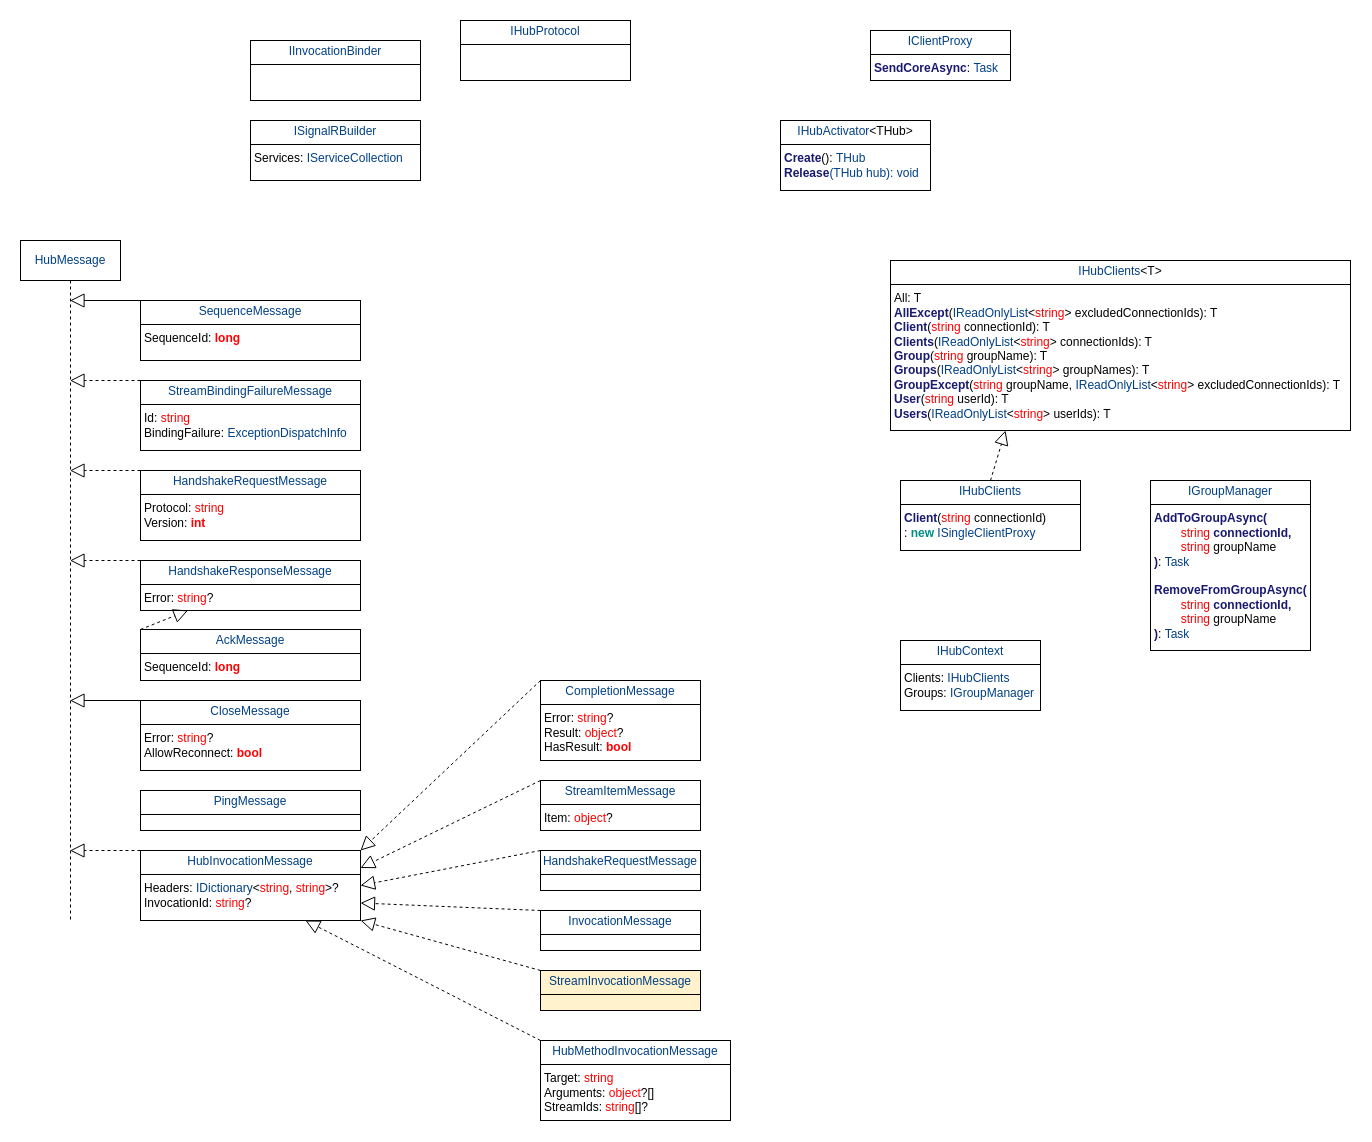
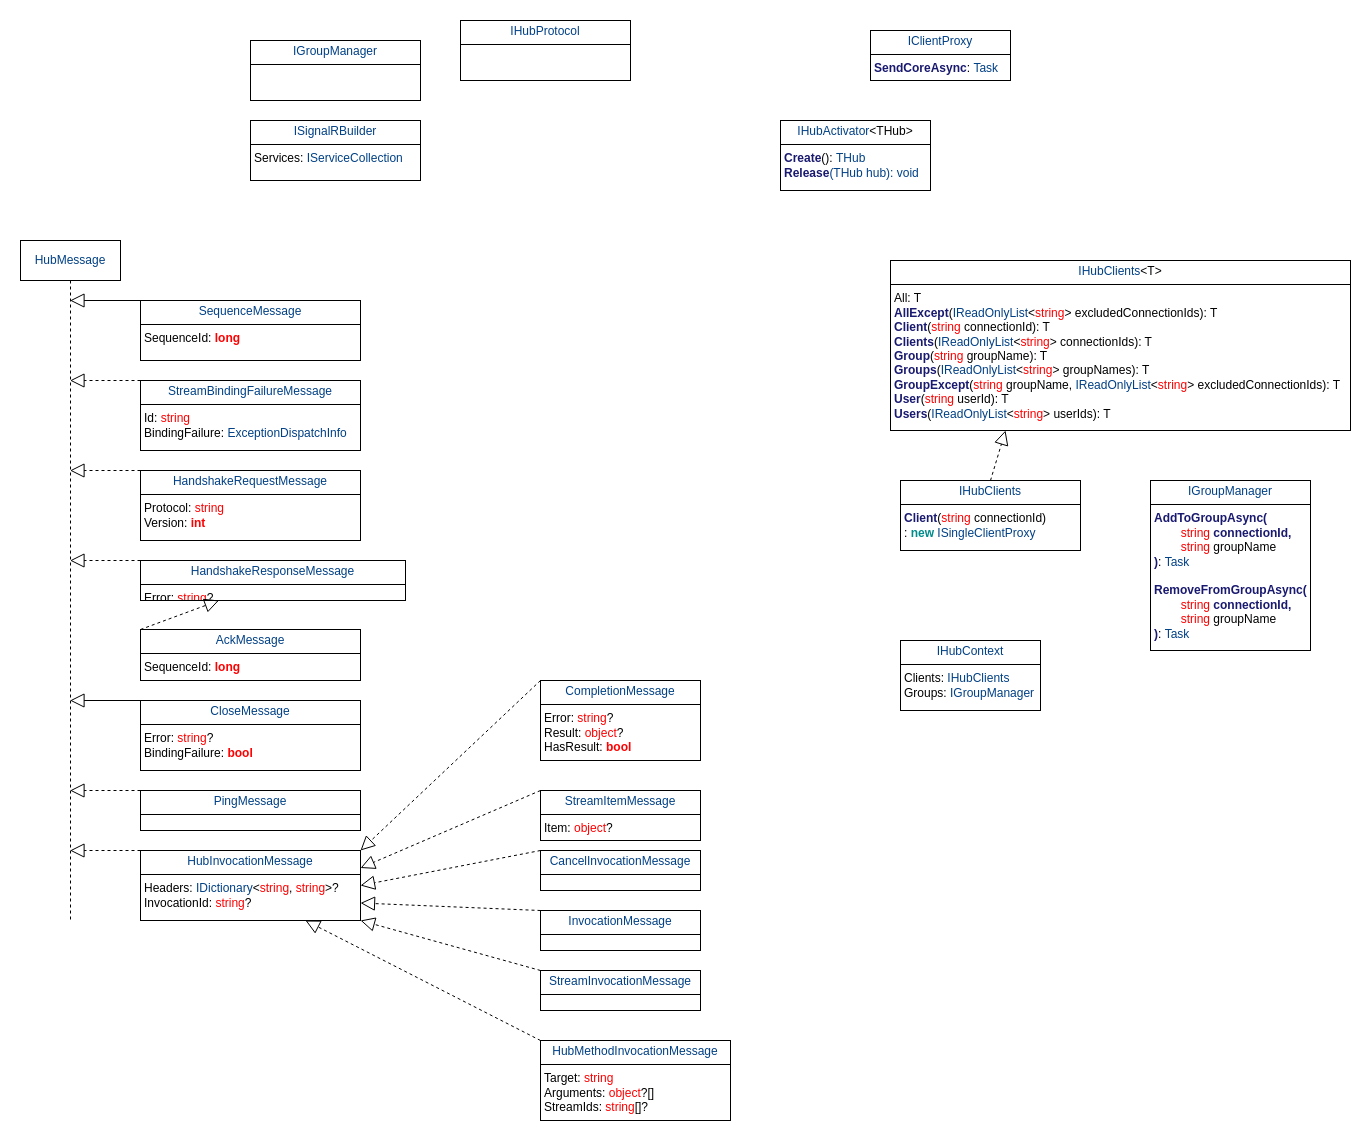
(305, 48) -> (294, 48)
(251, 586) -> (273, 581)
(201, 722) -> (198, 722)
none -> (112, 791)
(621, 806) -> (621, 816)
(618, 858) -> (615, 858)
(621, 991) -> (621, 991)
